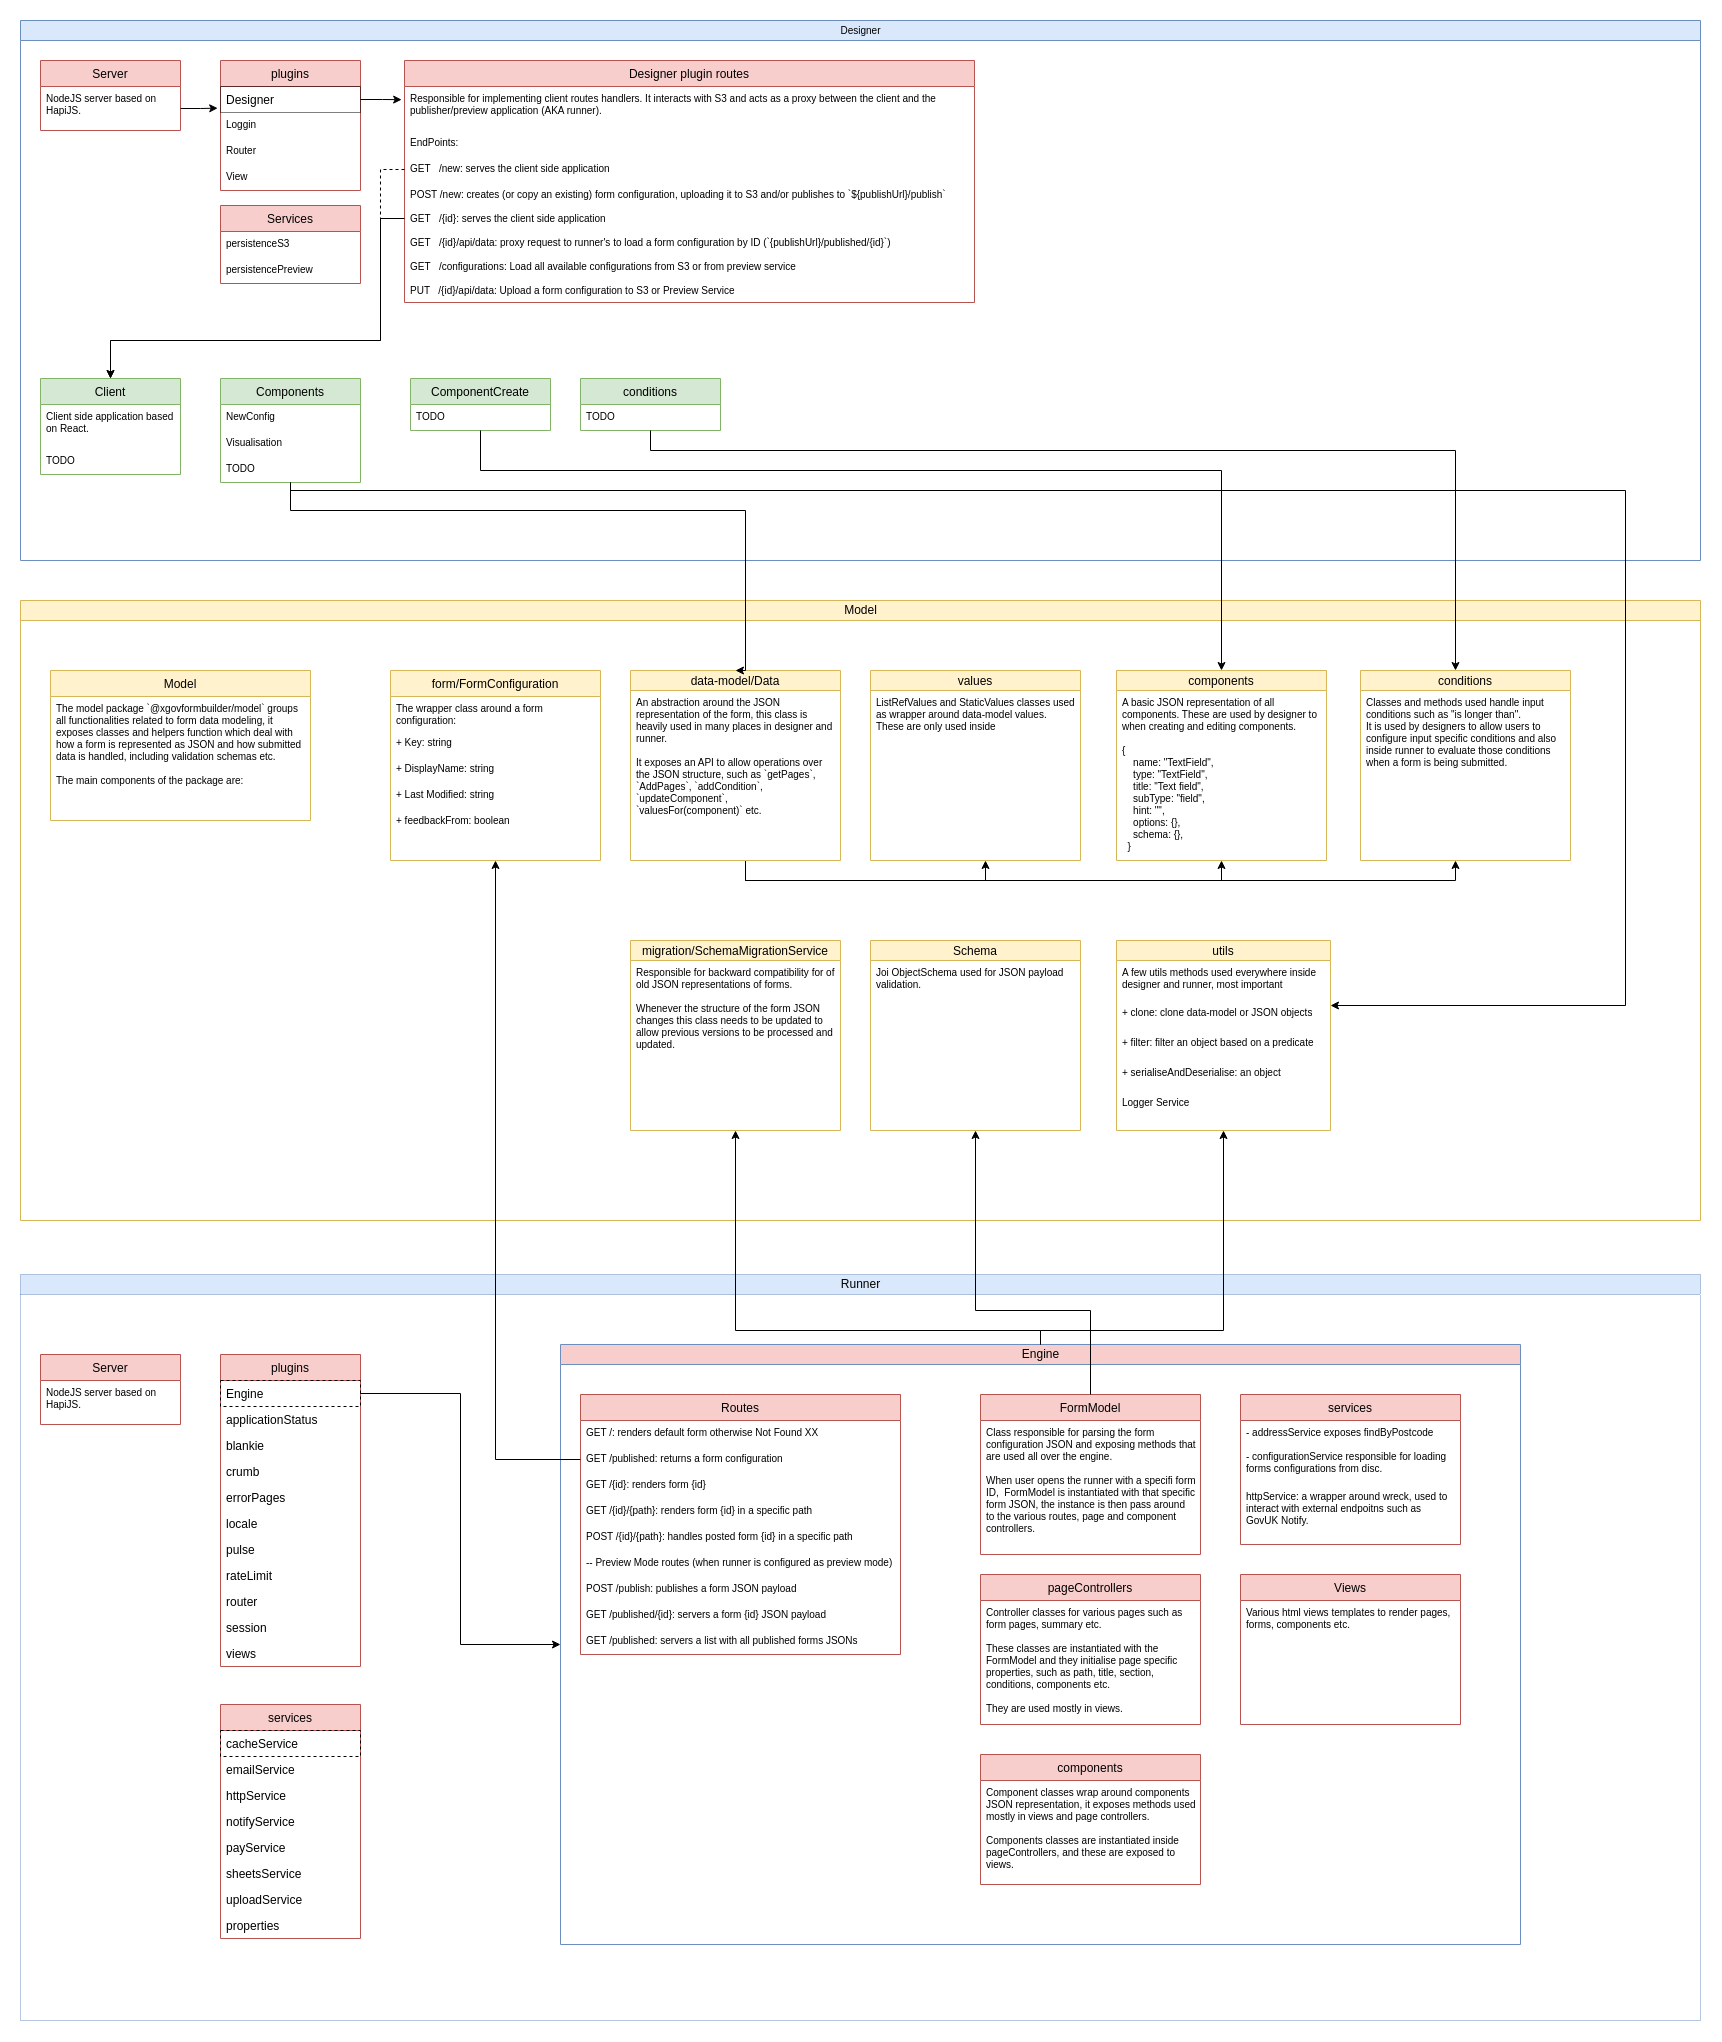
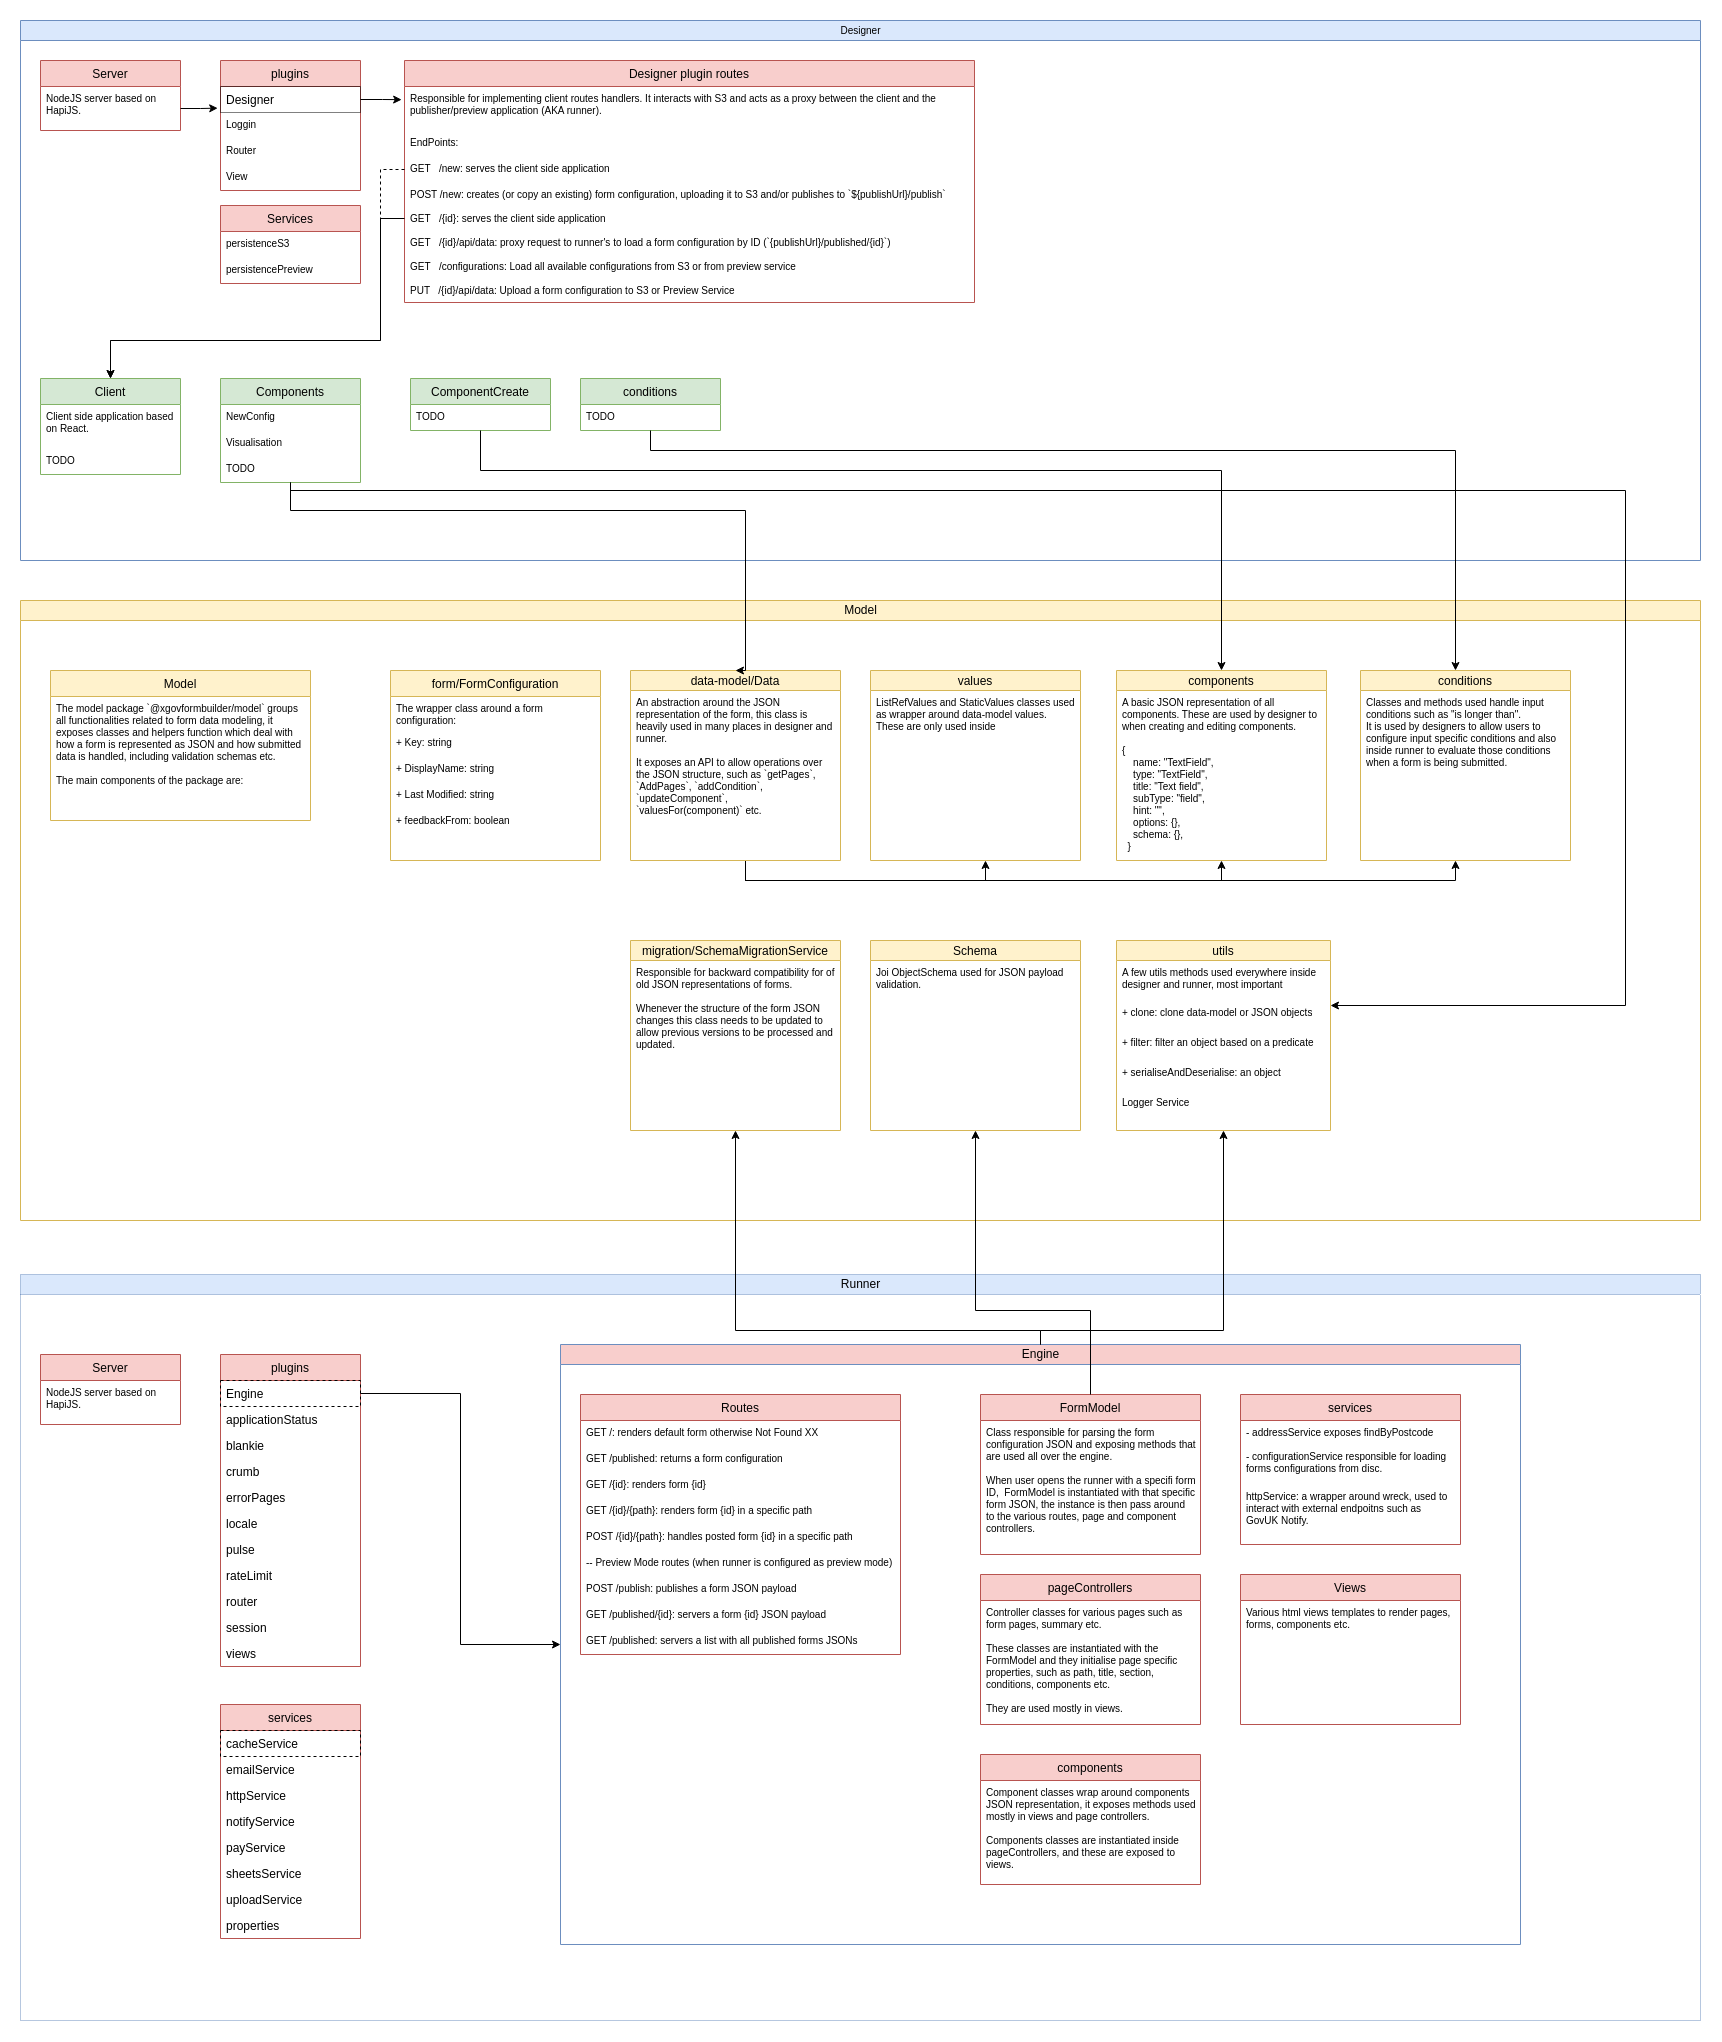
(496, 1205) -> none
